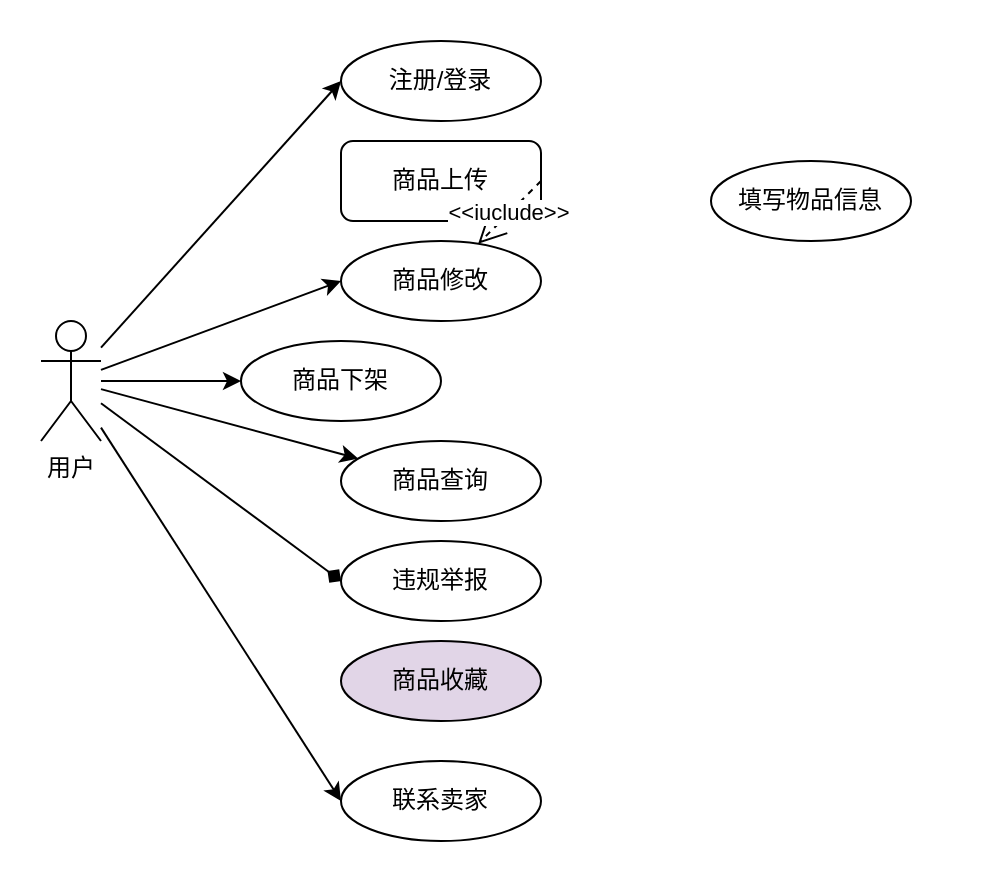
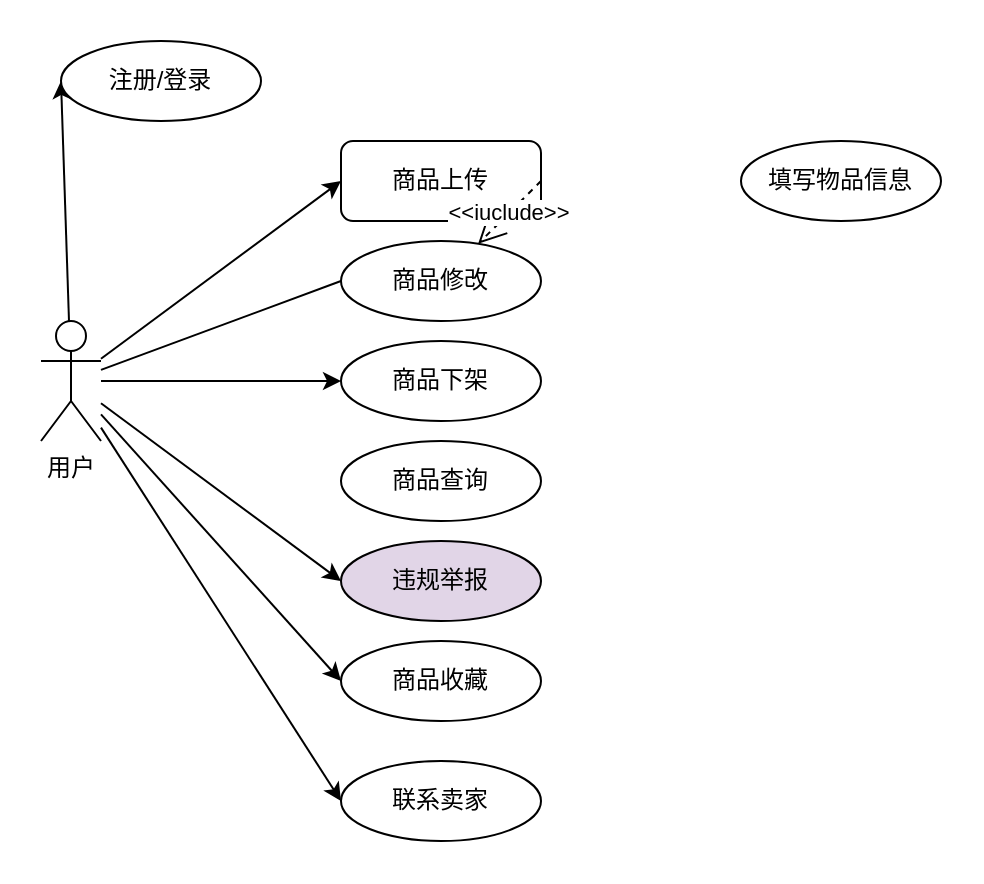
(441, 81) -> (161, 81)
(811, 201) -> (841, 181)
none -> (216, 273)
(327, 286) -> (333, 284)
(341, 381) -> (441, 381)
(223, 422) -> (217, 543)
(328, 571) -> (328, 572)
(441, 581) -> (441, 581)
(441, 681) -> (441, 681)
